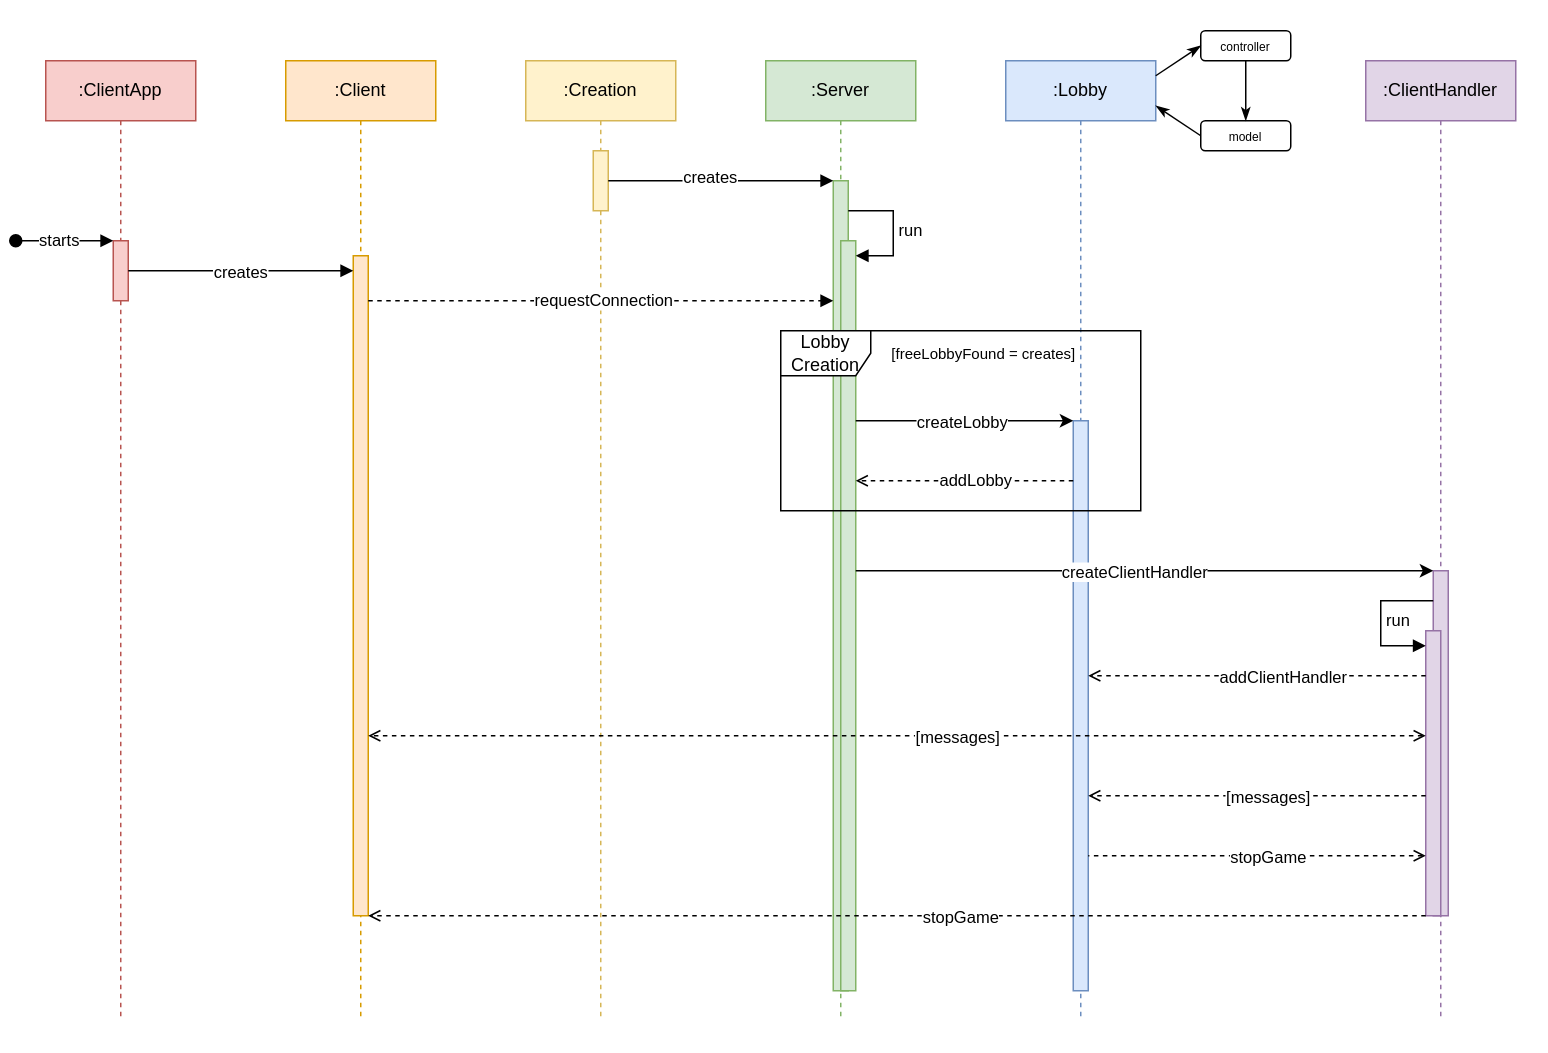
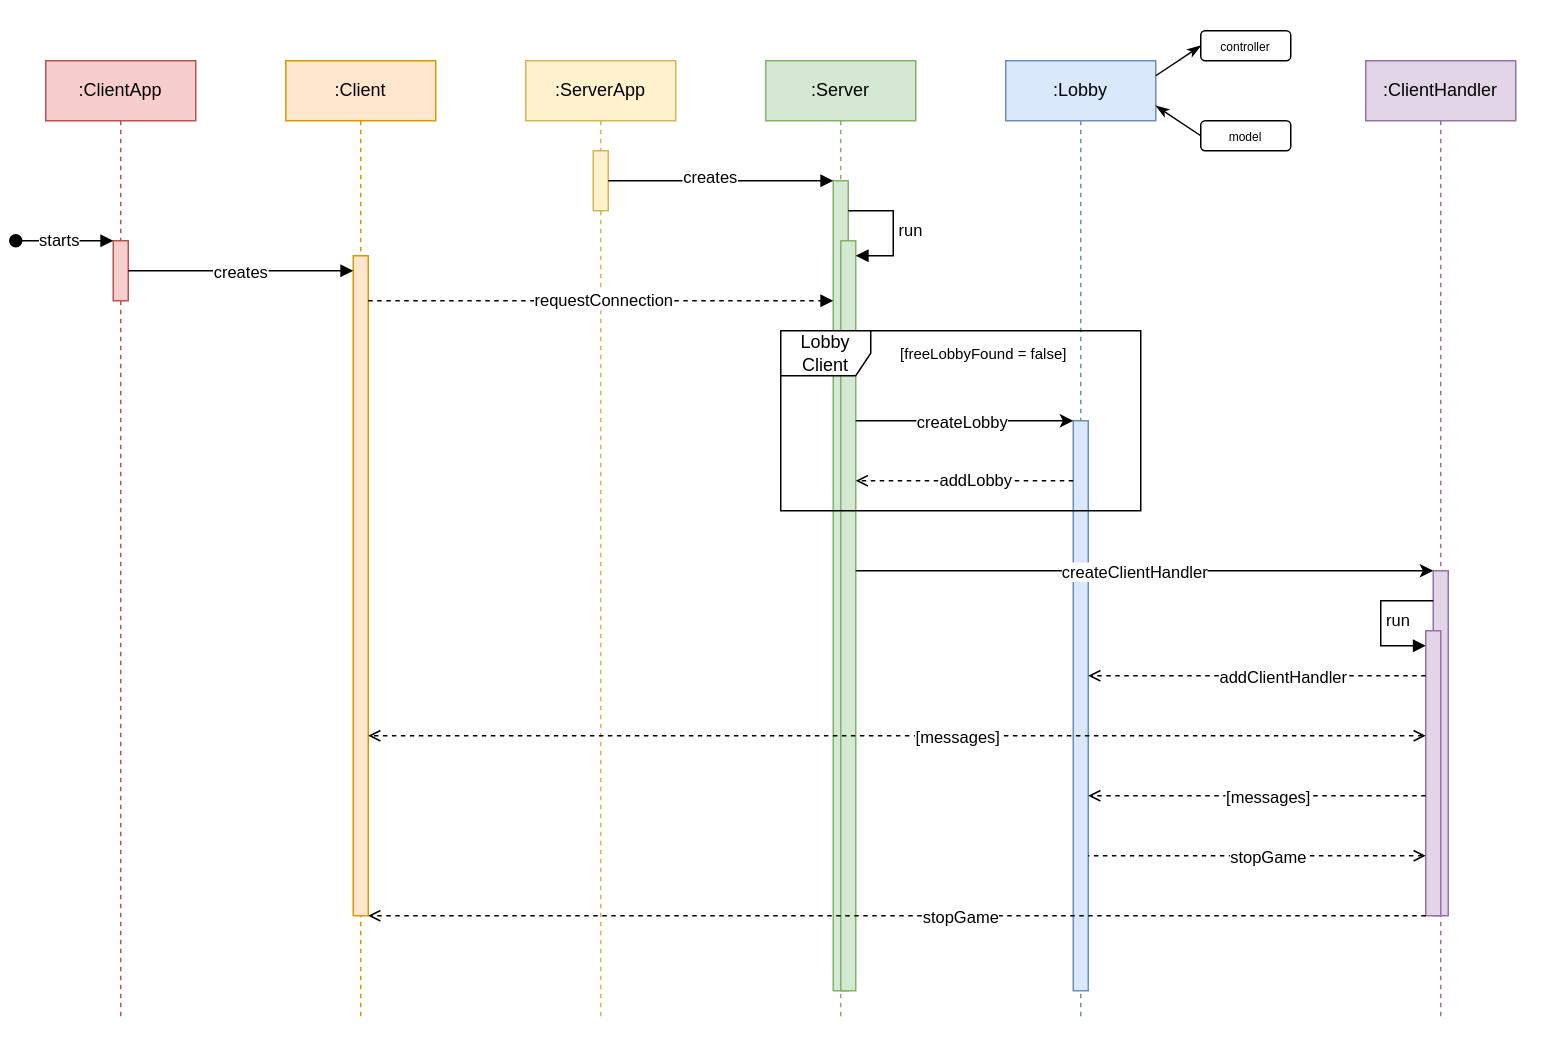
(1246, 86) -> none
(601, 91) -> (601, 91)
(826, 353) -> (826, 353)
(984, 353) -> (984, 353)
